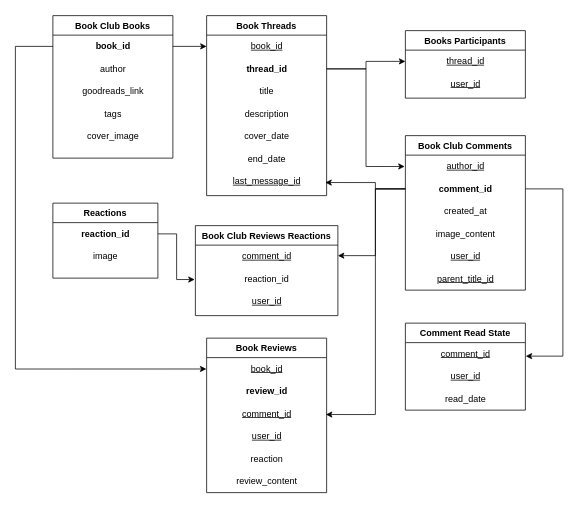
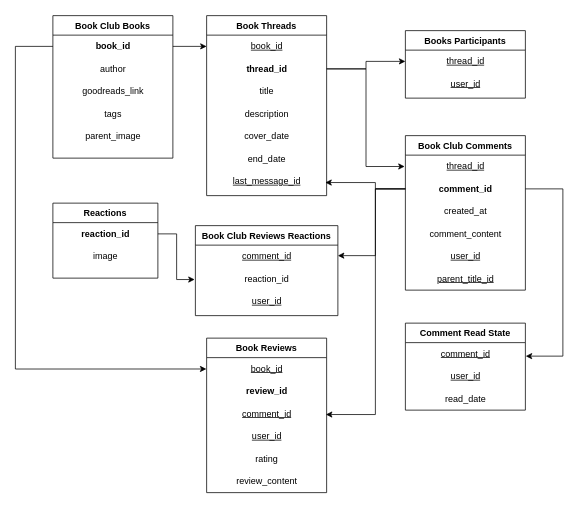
(113, 136) -> (113, 136)
(466, 166) -> (466, 166)
(466, 234) -> (466, 234)
(267, 459) -> (267, 459)
